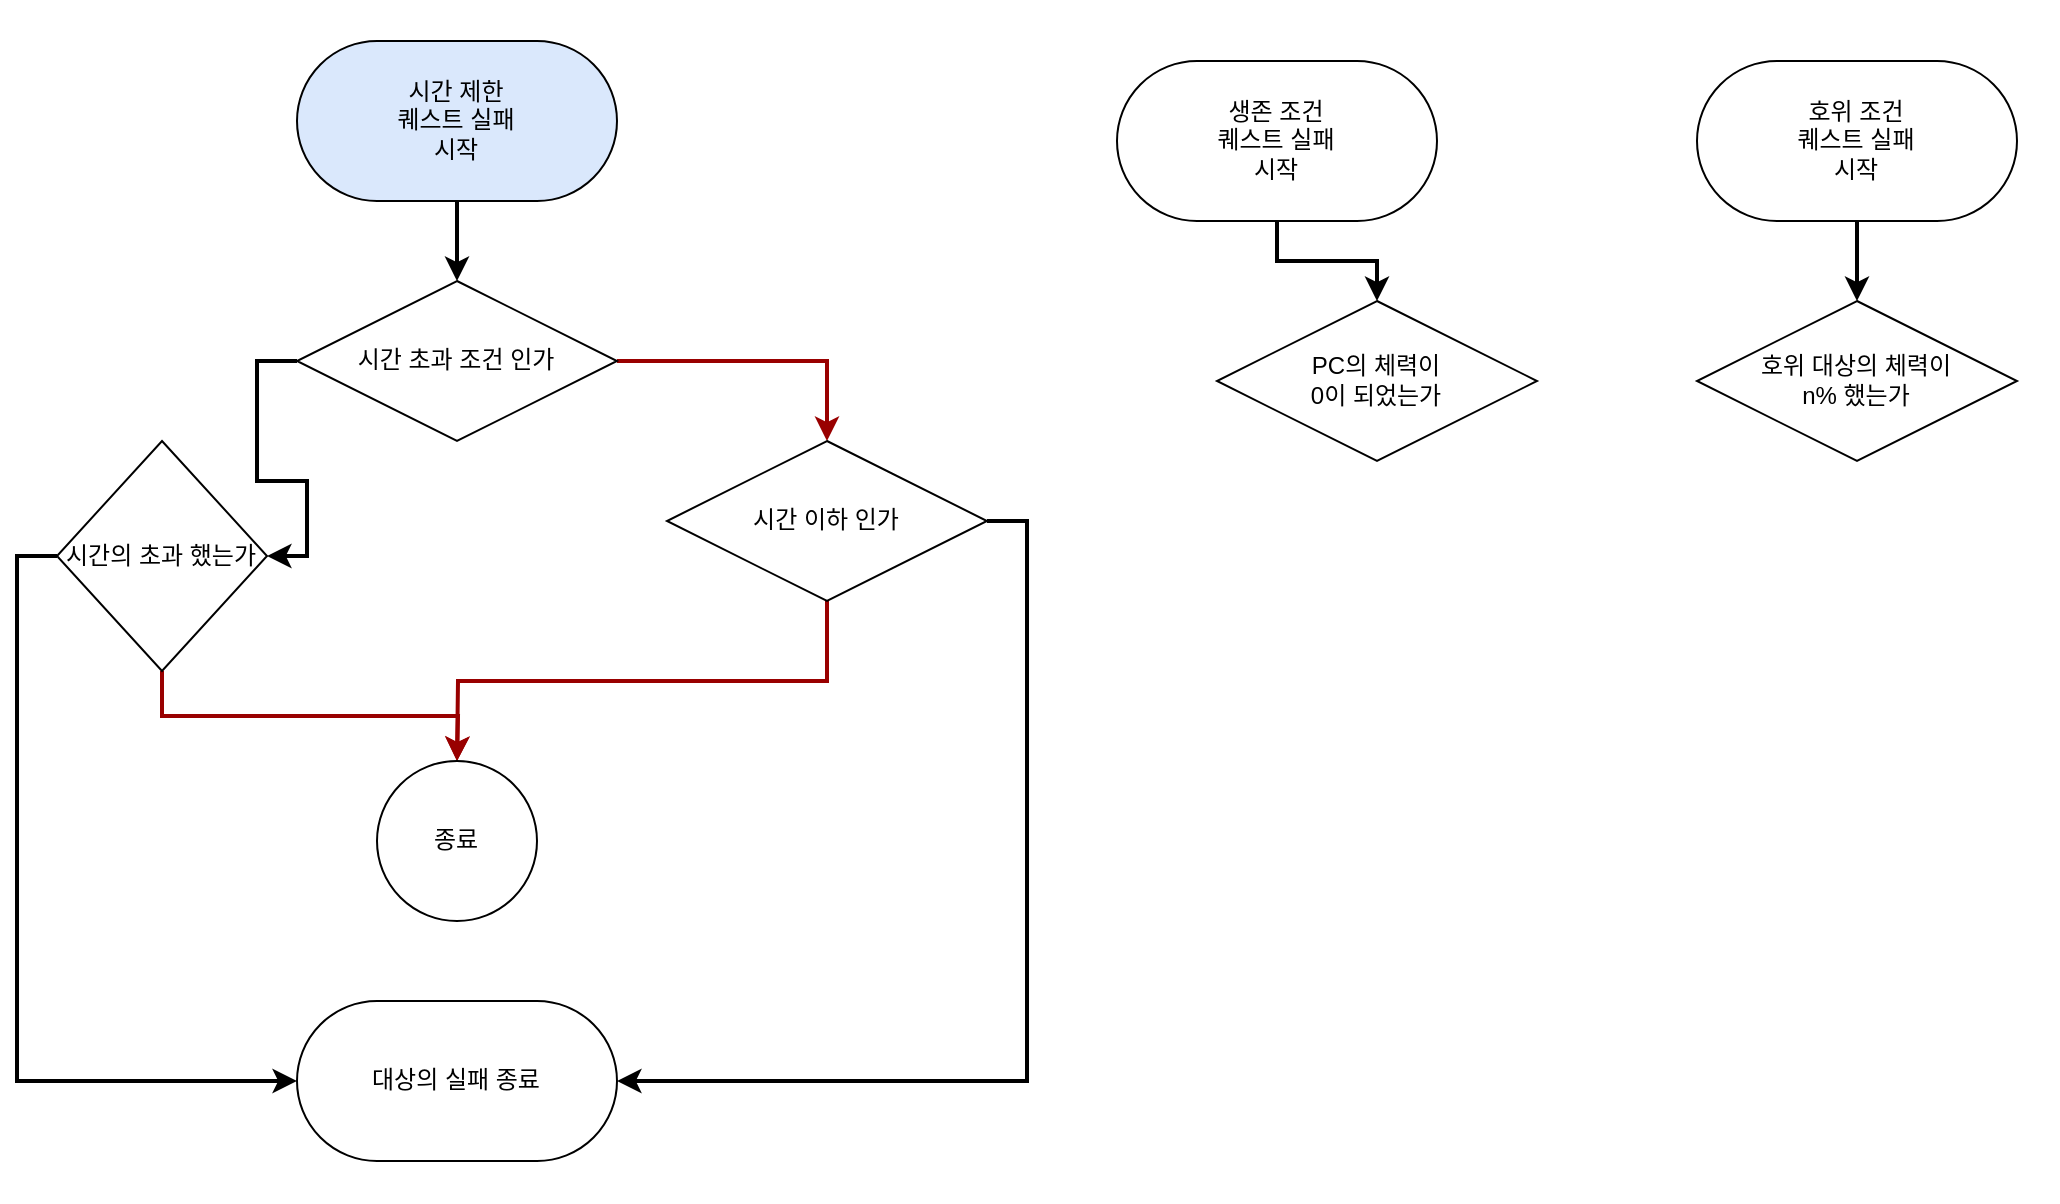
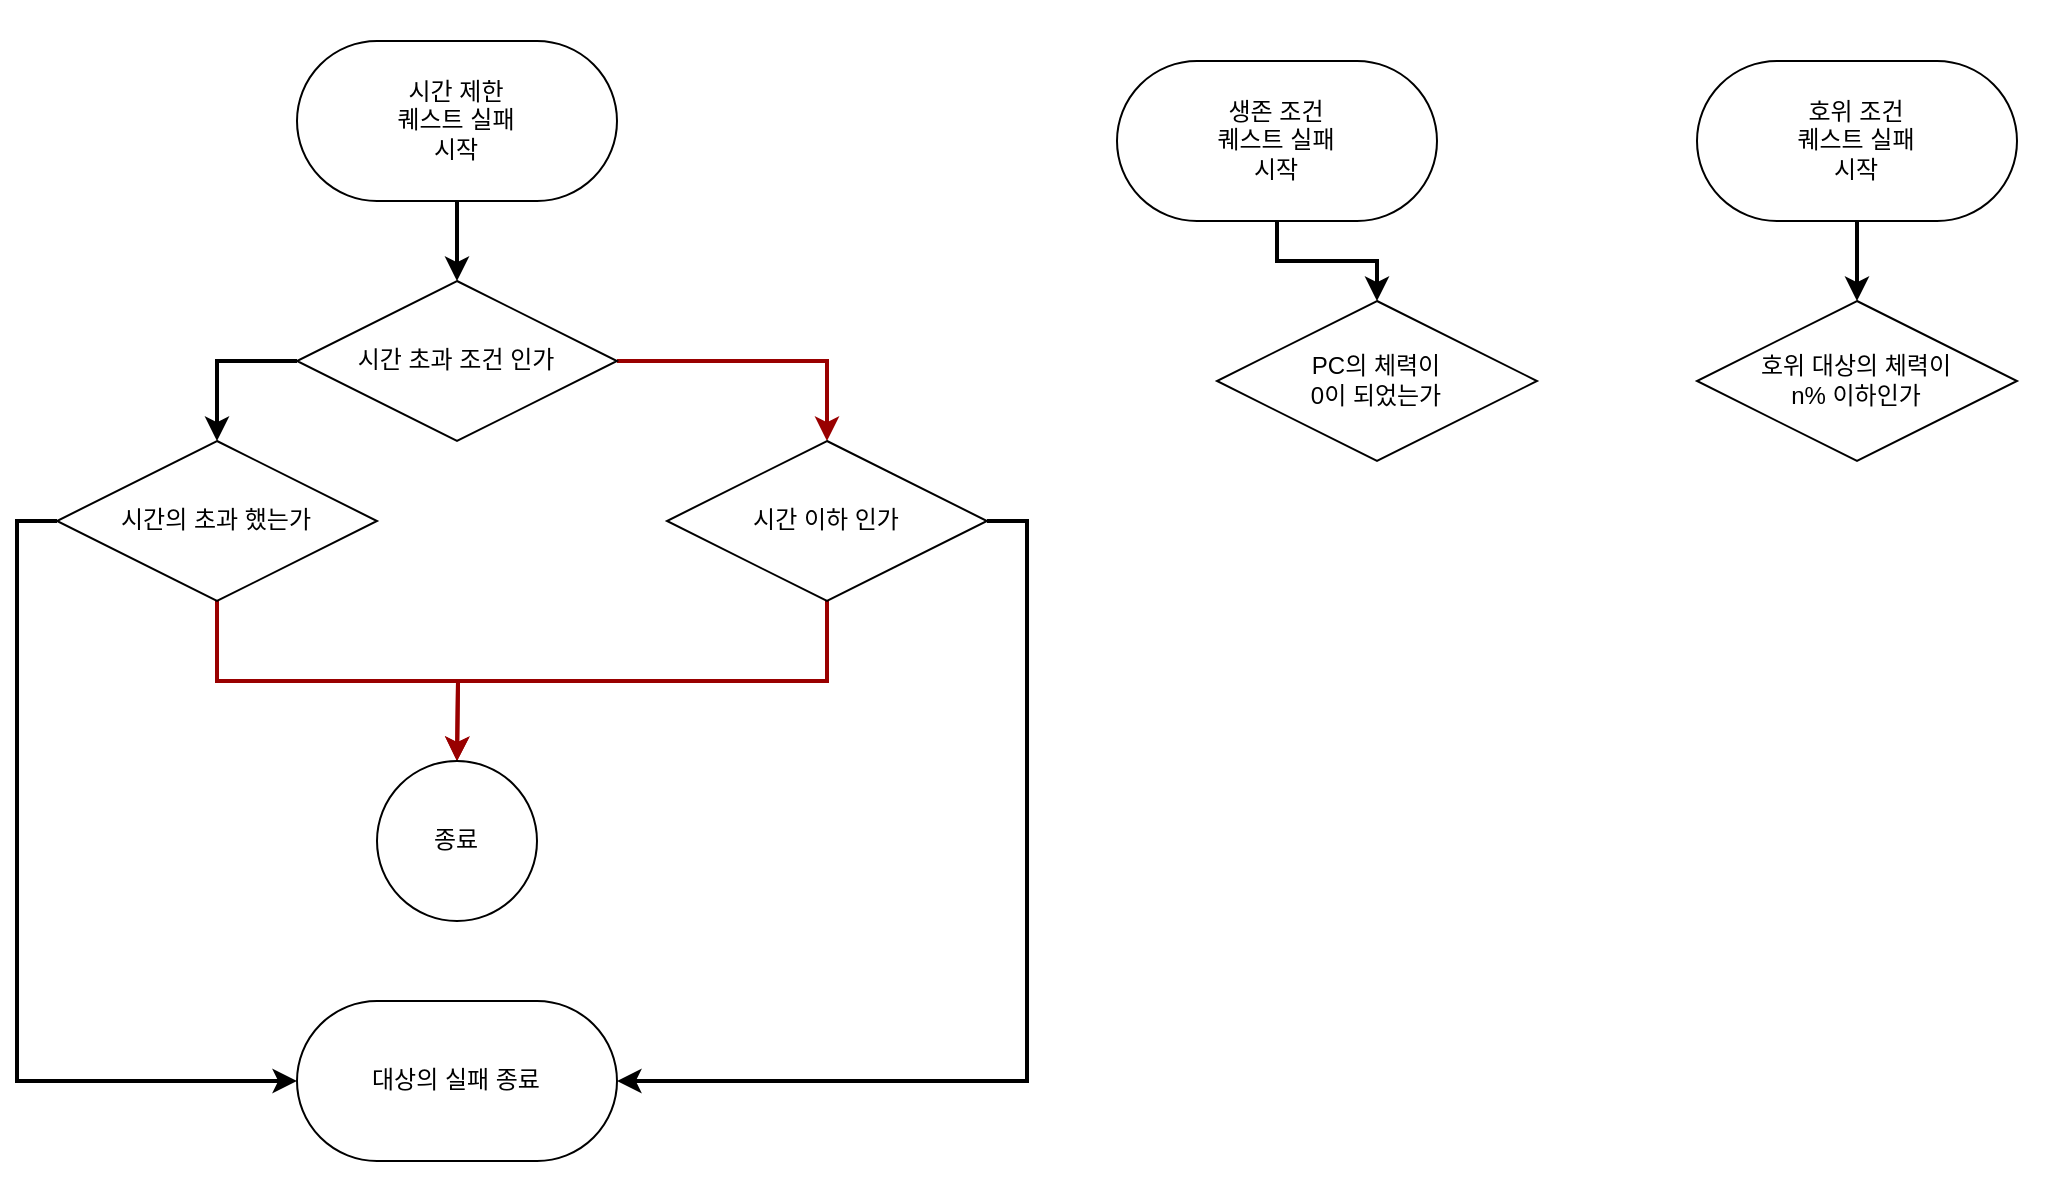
(457, 121) -> (457, 121)
(1857, 381) -> (1857, 381)
(162, 556) -> (217, 521)
